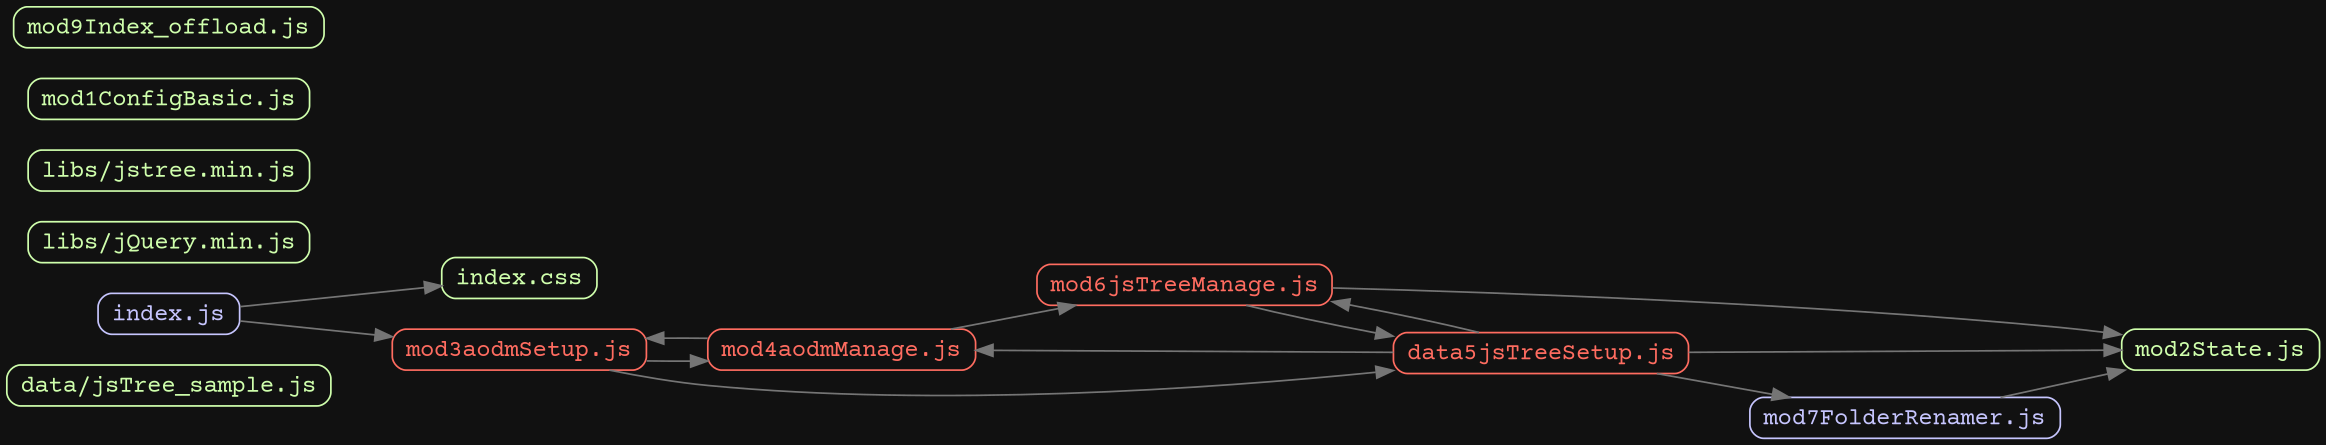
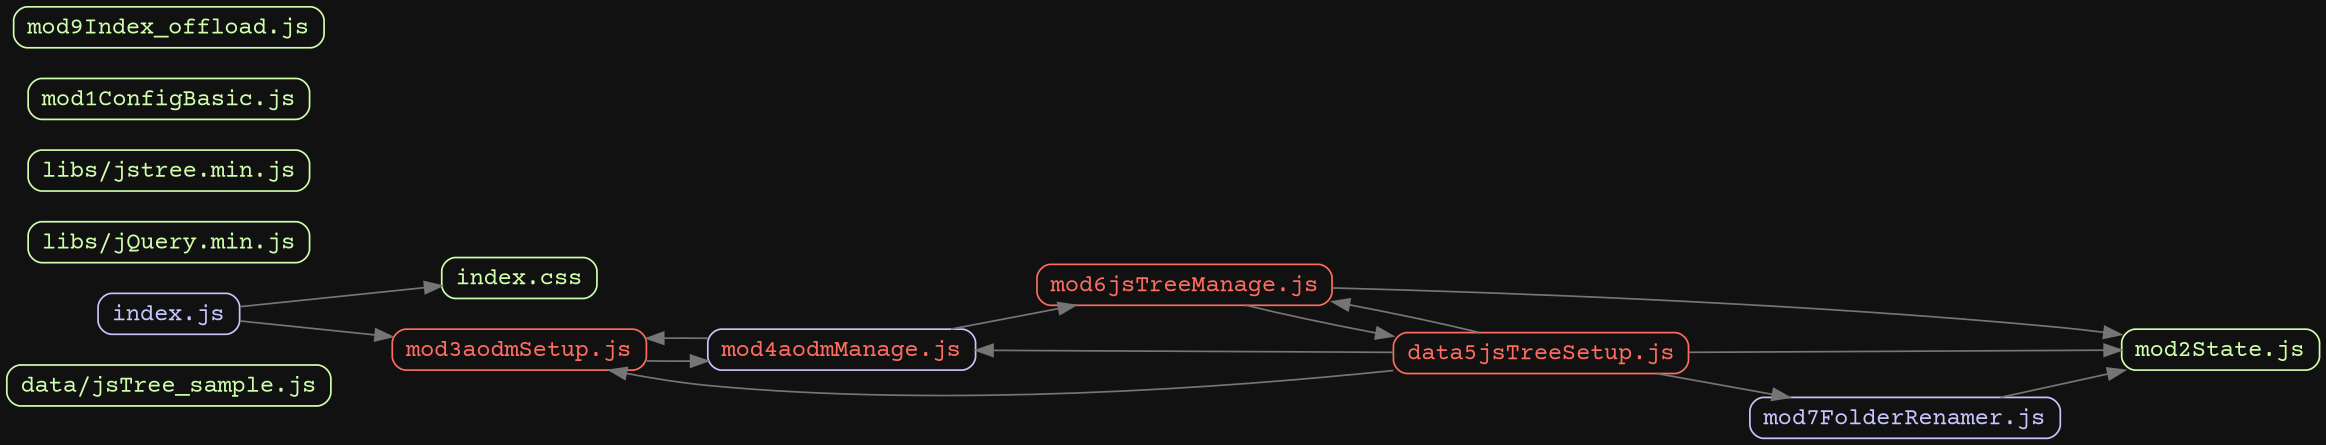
(842, 350) -> (842, 350)
(992, 395) -> (1010, 395)
